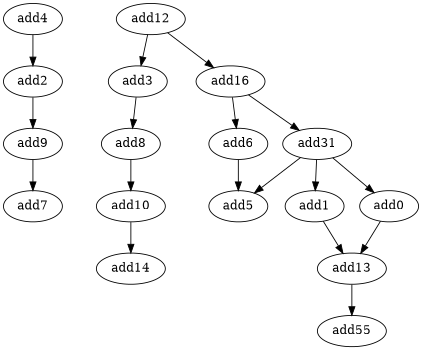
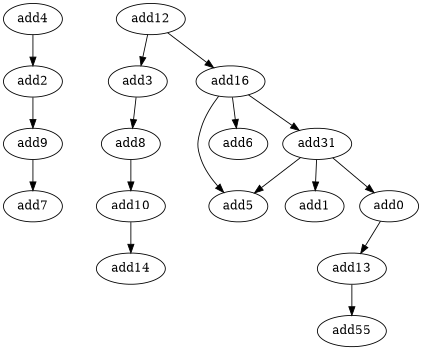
(238, 171) -> (198, 141)
(331, 234) -> none
